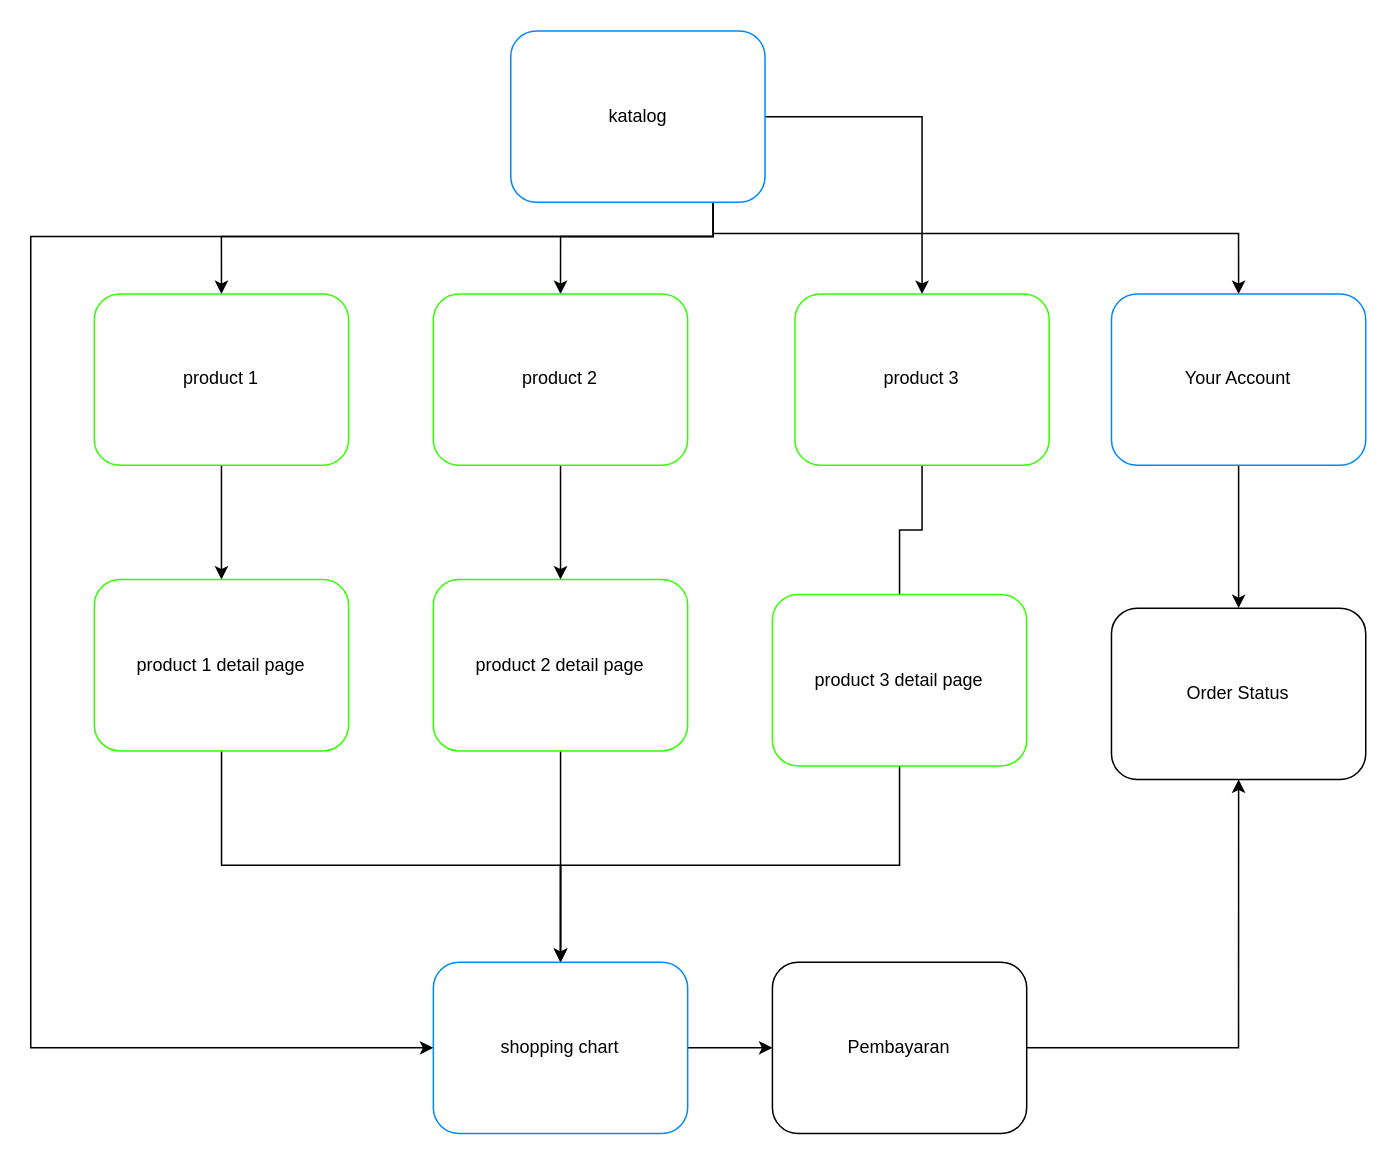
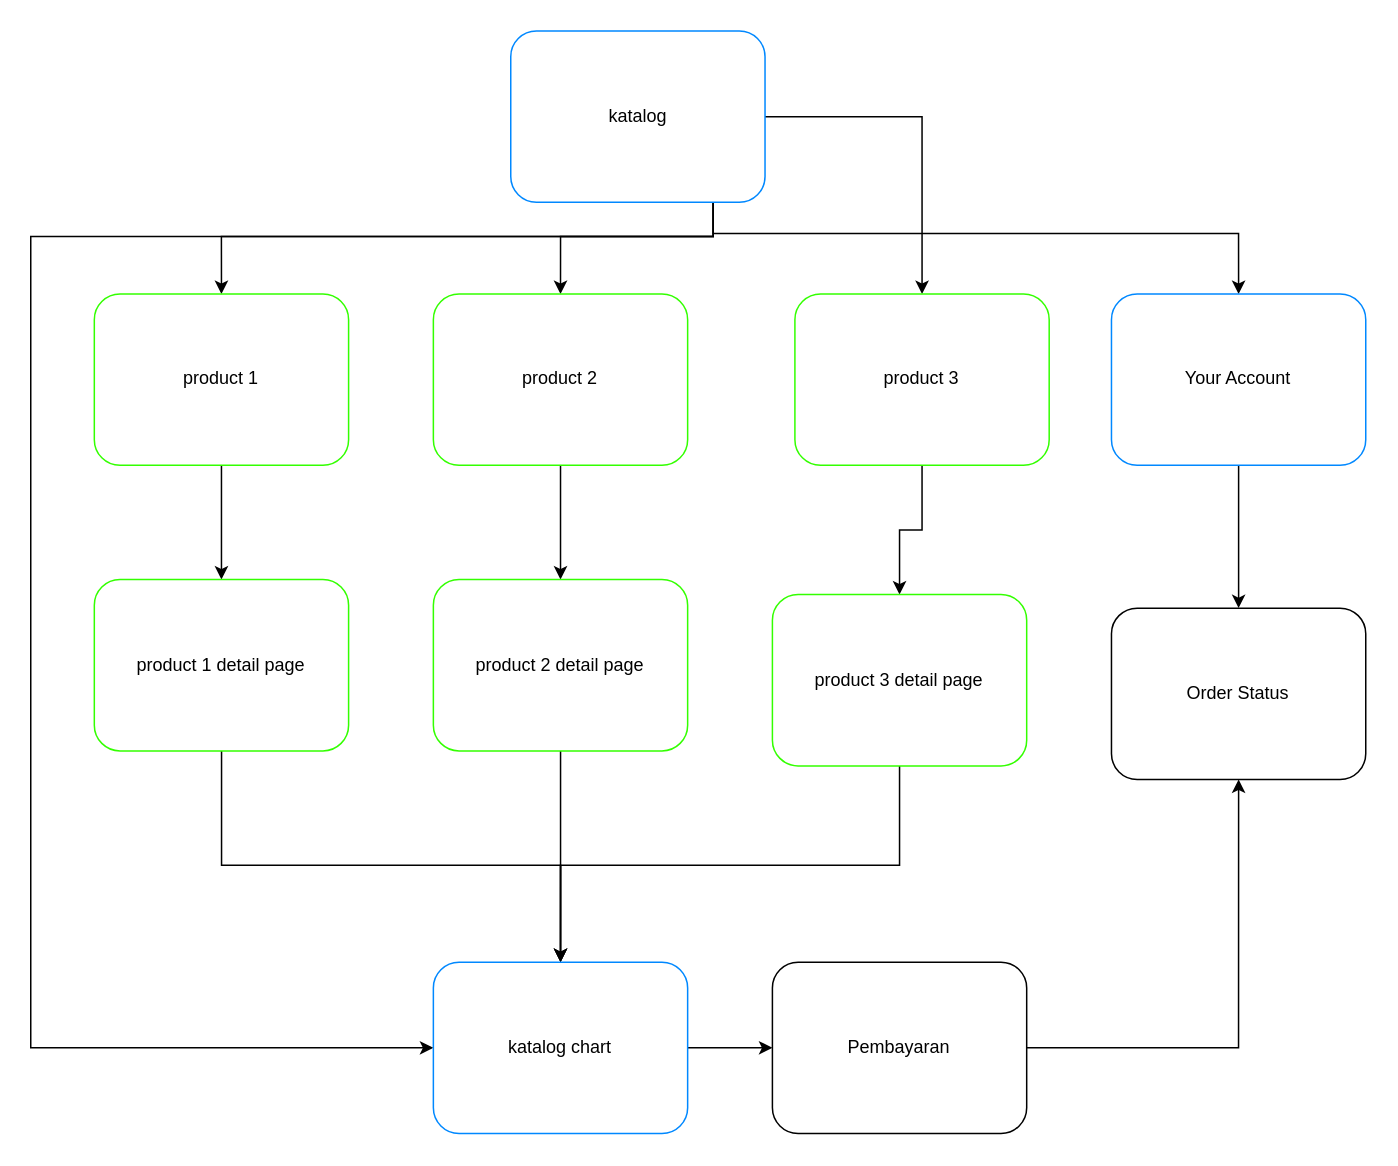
(900, 587) -> (900, 583)
(560, 1048) -> (560, 1048)
